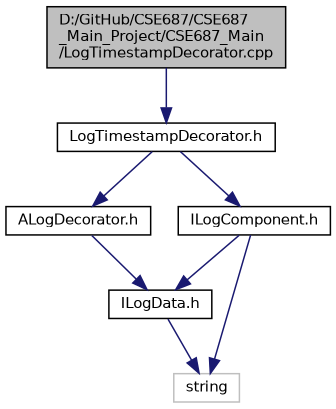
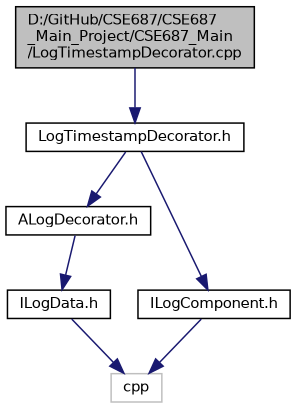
(213, 258) -> none
(207, 388) -> (136, 388)
